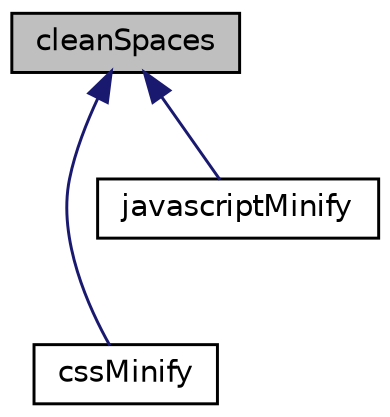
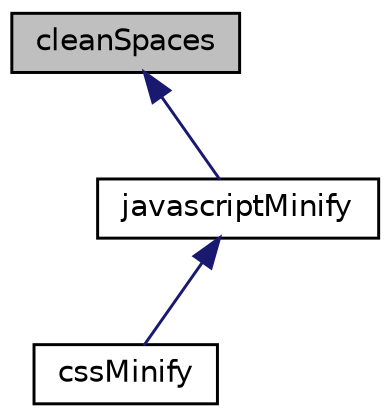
(68, 223) -> (173, 304)
